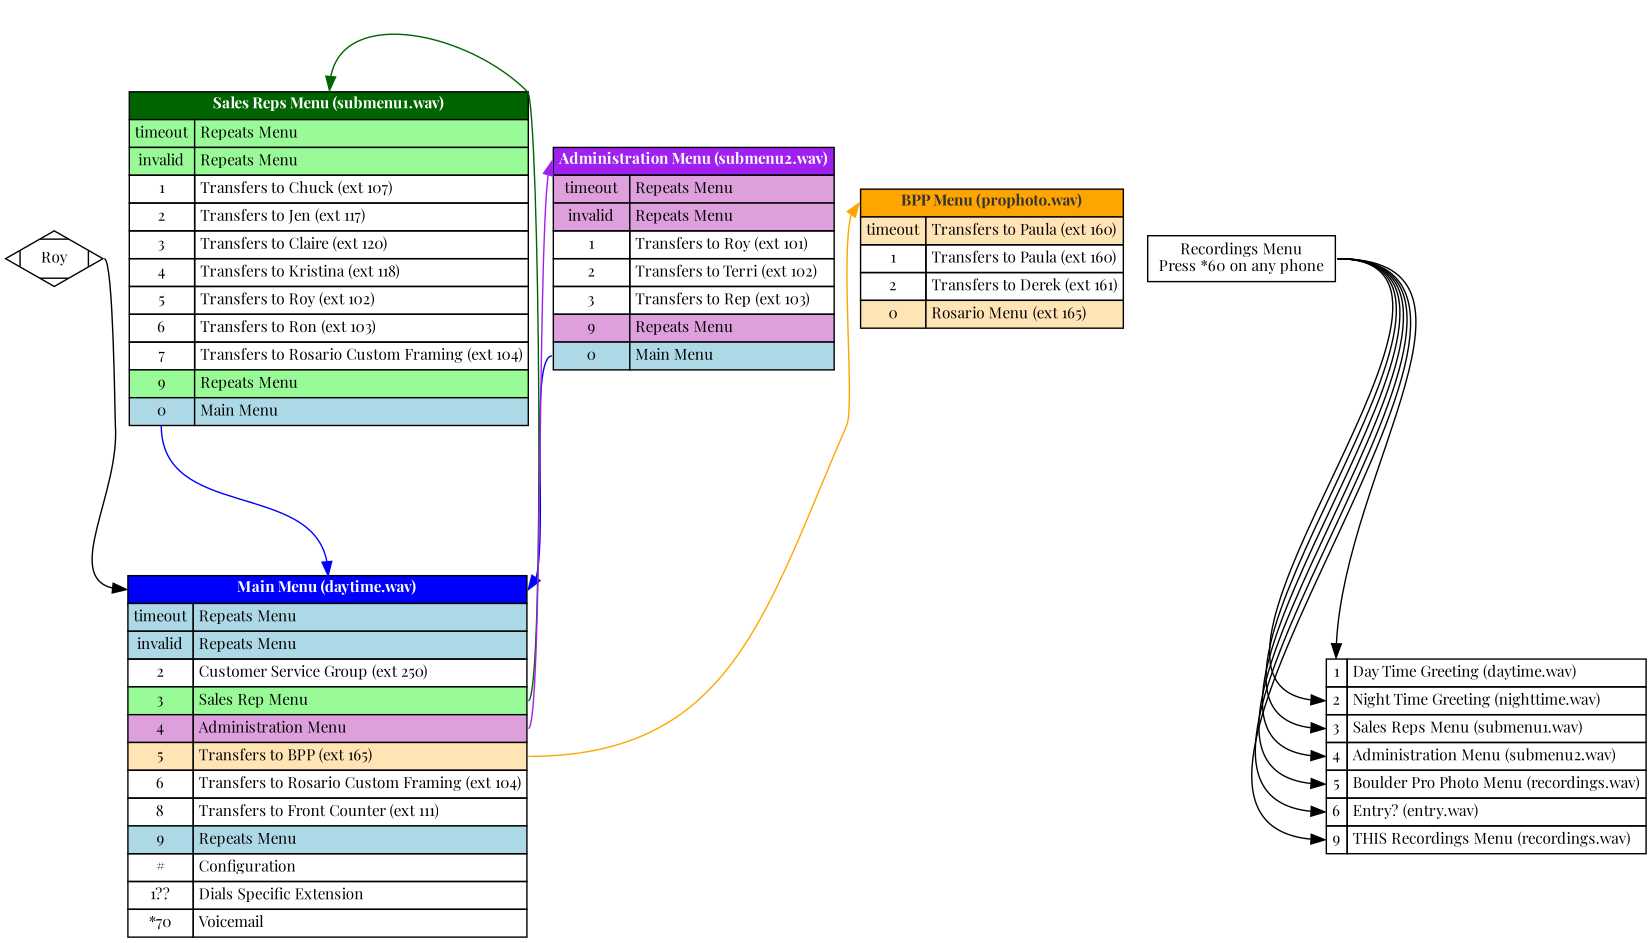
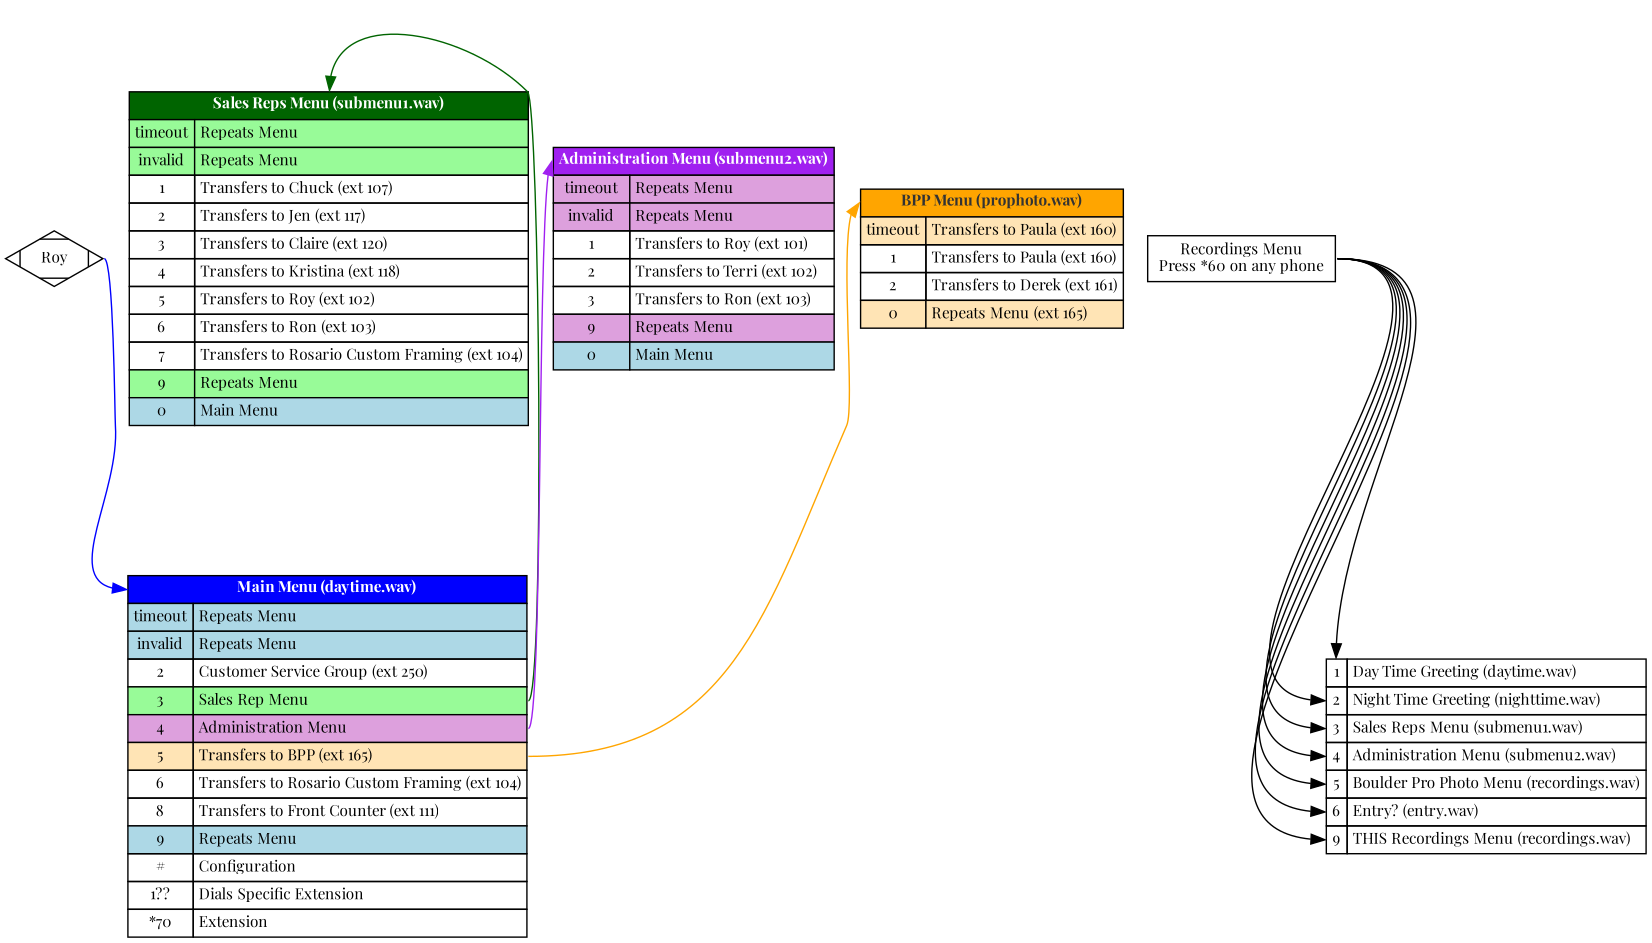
(723, 300) -> (724, 300)
(1009, 314) -> (1009, 314)
(115, 429) -> (115, 429)
(540, 465) -> none
(238, 499) -> none
(231, 923) -> (234, 923)
